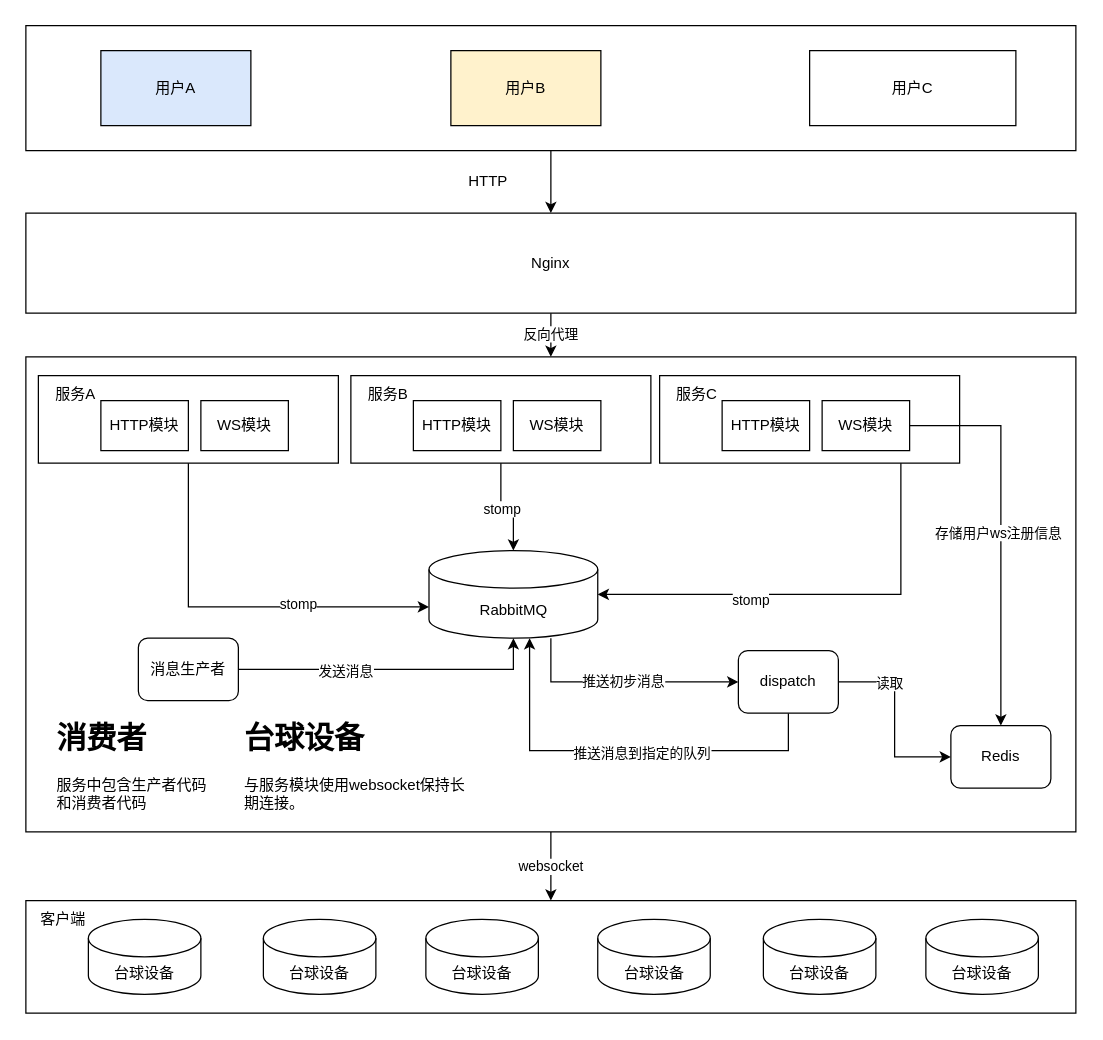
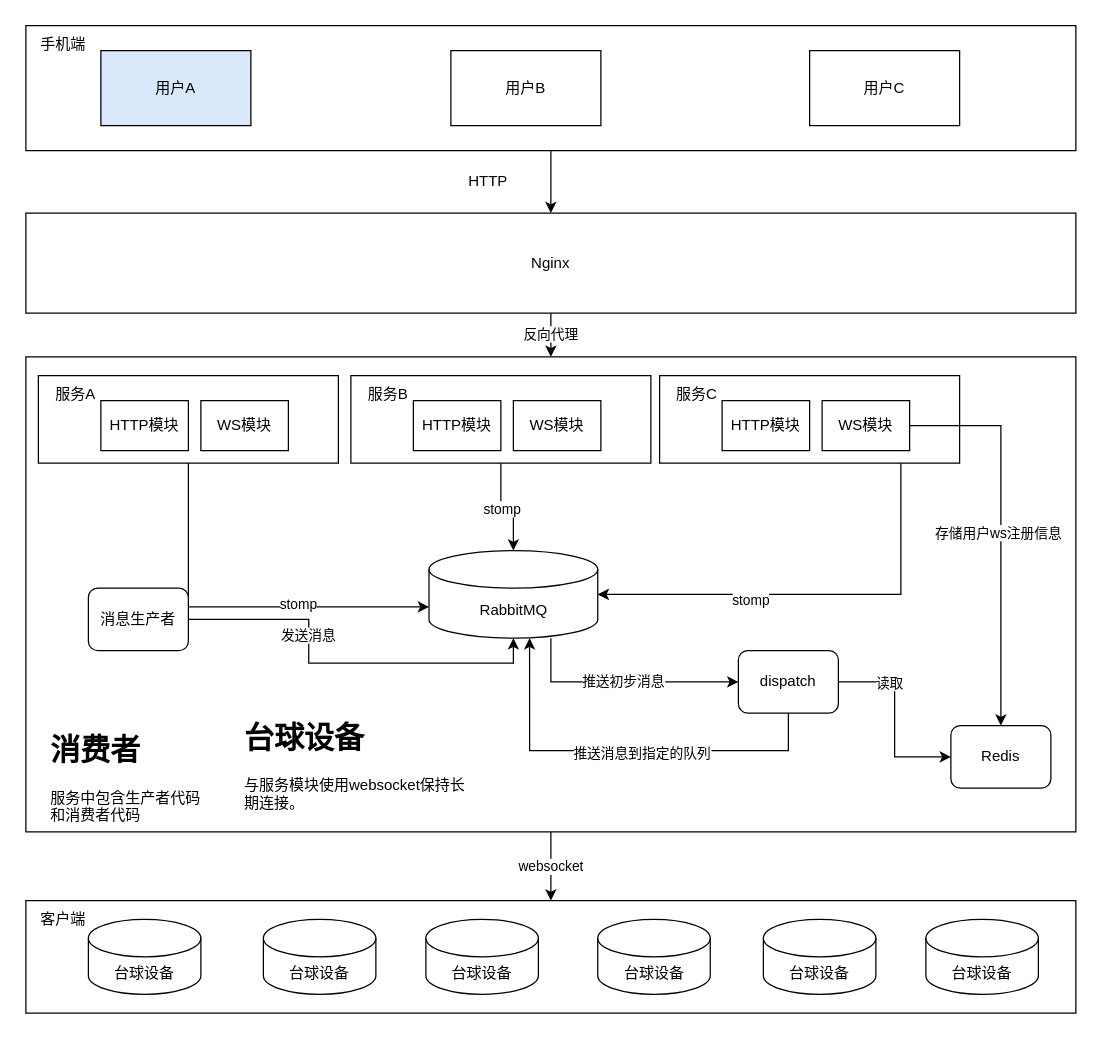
none -> (63, 44)
(526, 88) -> (526, 88)
(913, 88) -> (884, 88)
(188, 669) -> (138, 619)
(133, 763) -> (126, 776)
